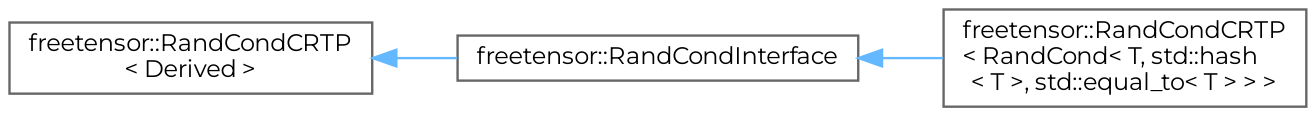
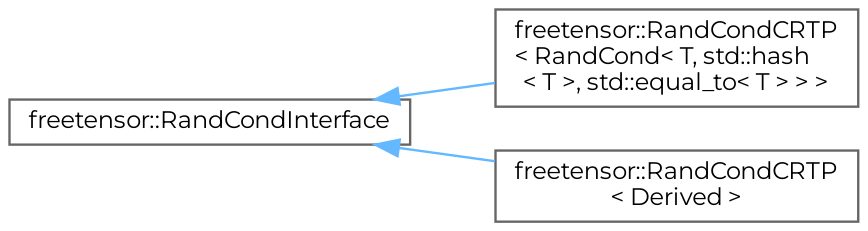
(427, 58) -> (447, 155)
